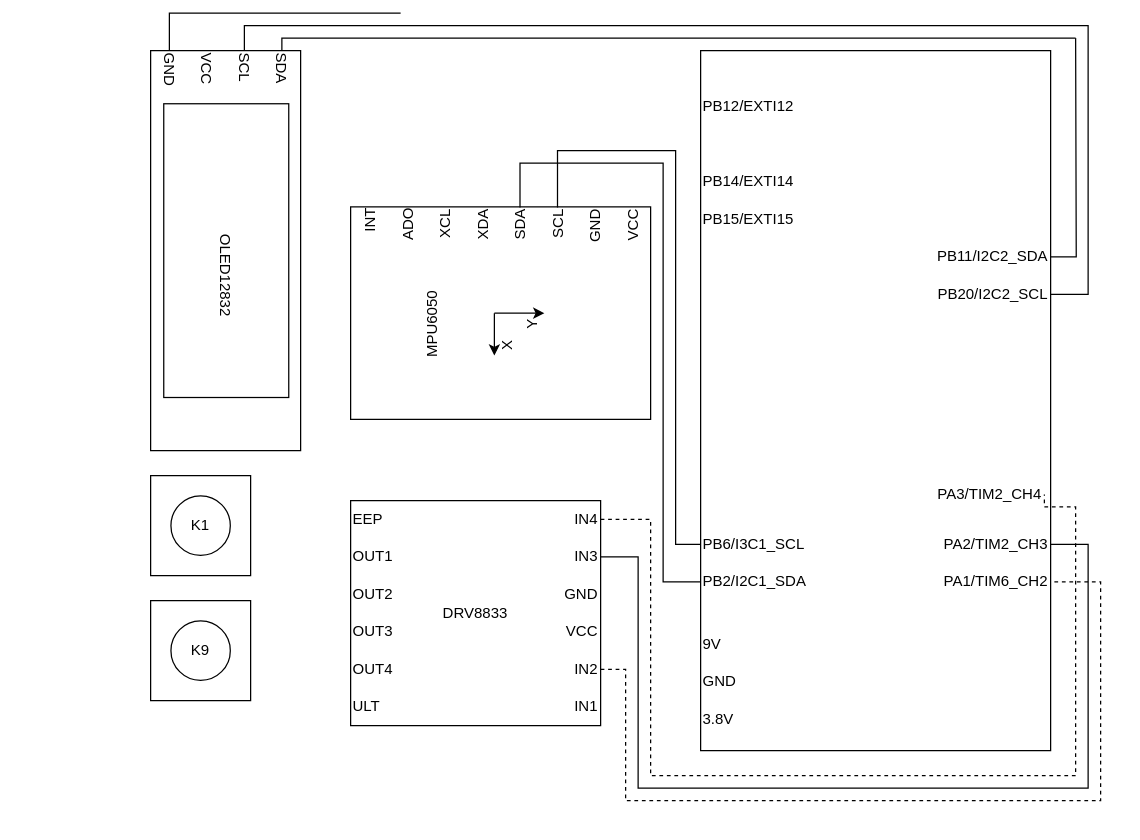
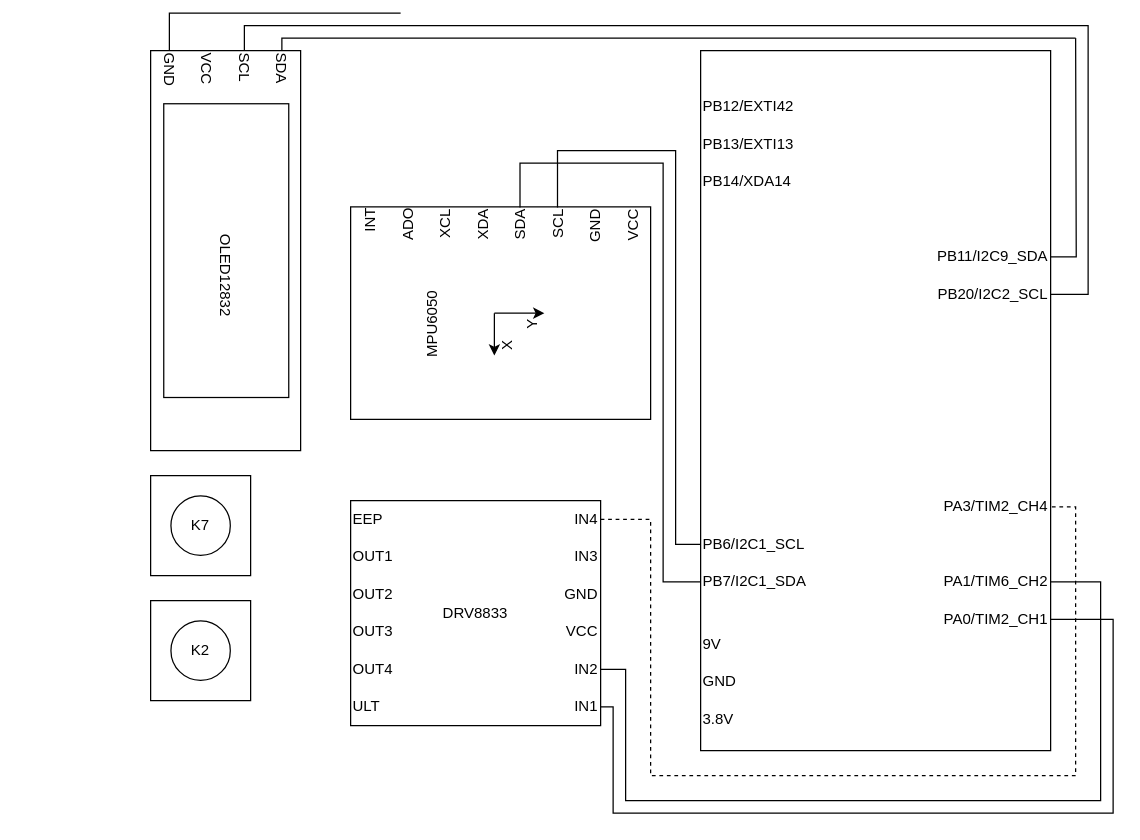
(749, 107) -> (749, 107)
none -> (757, 144)
(749, 182) -> (745, 182)
(757, 219) -> none
(994, 257) -> (994, 257)
(988, 494) -> (994, 507)
(201, 526) -> (201, 526)
(754, 544) -> (754, 544)
(994, 544) -> none
(754, 582) -> (754, 582)
none -> (994, 619)
(201, 651) -> (201, 651)
(869, 788) -> none
(920, 801) -> (920, 801)
none -> (931, 813)
